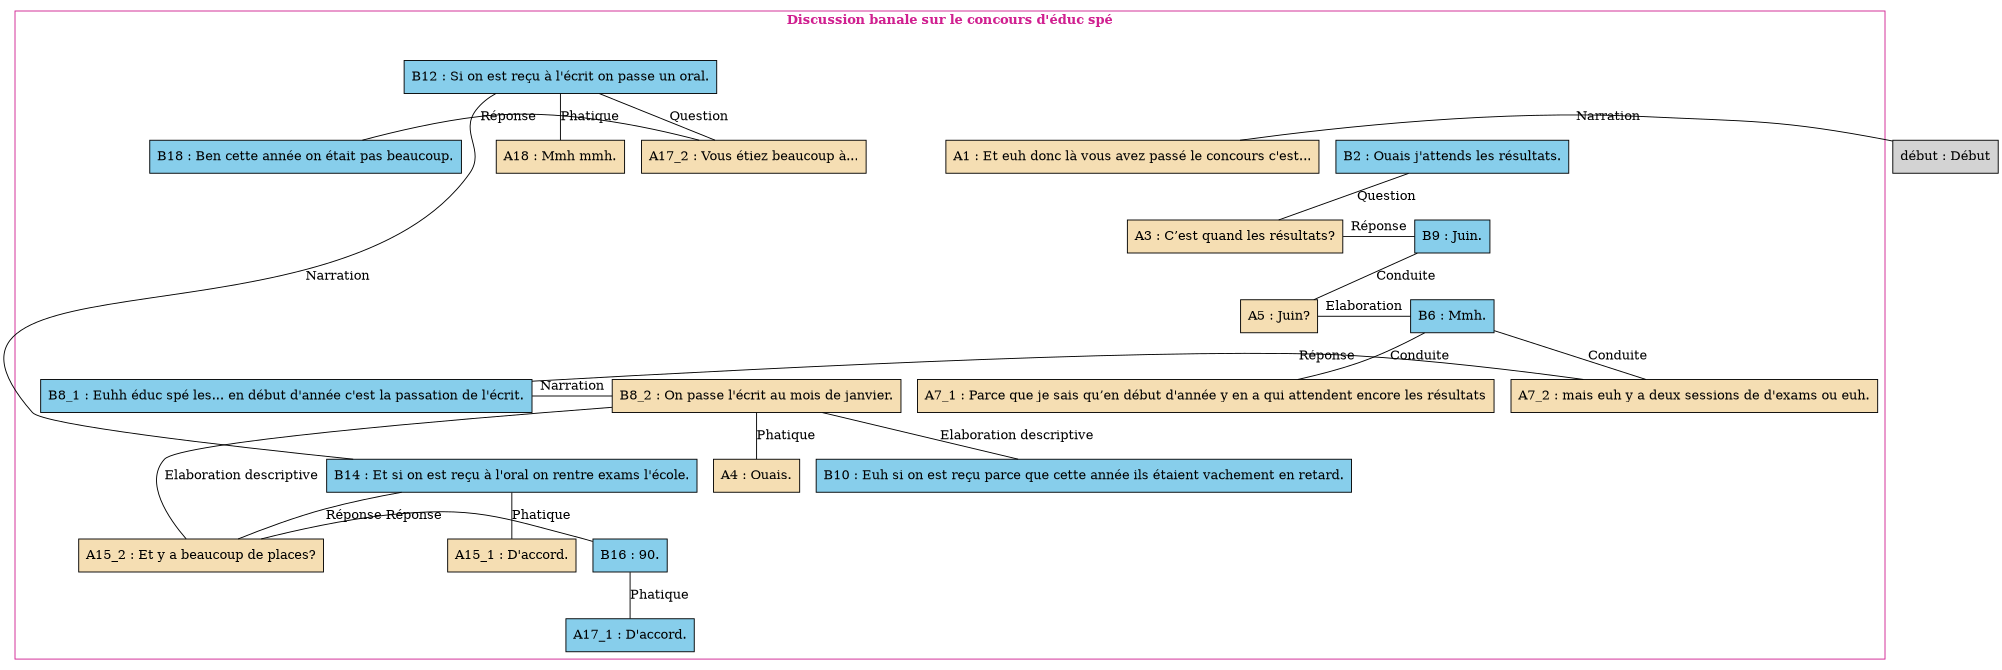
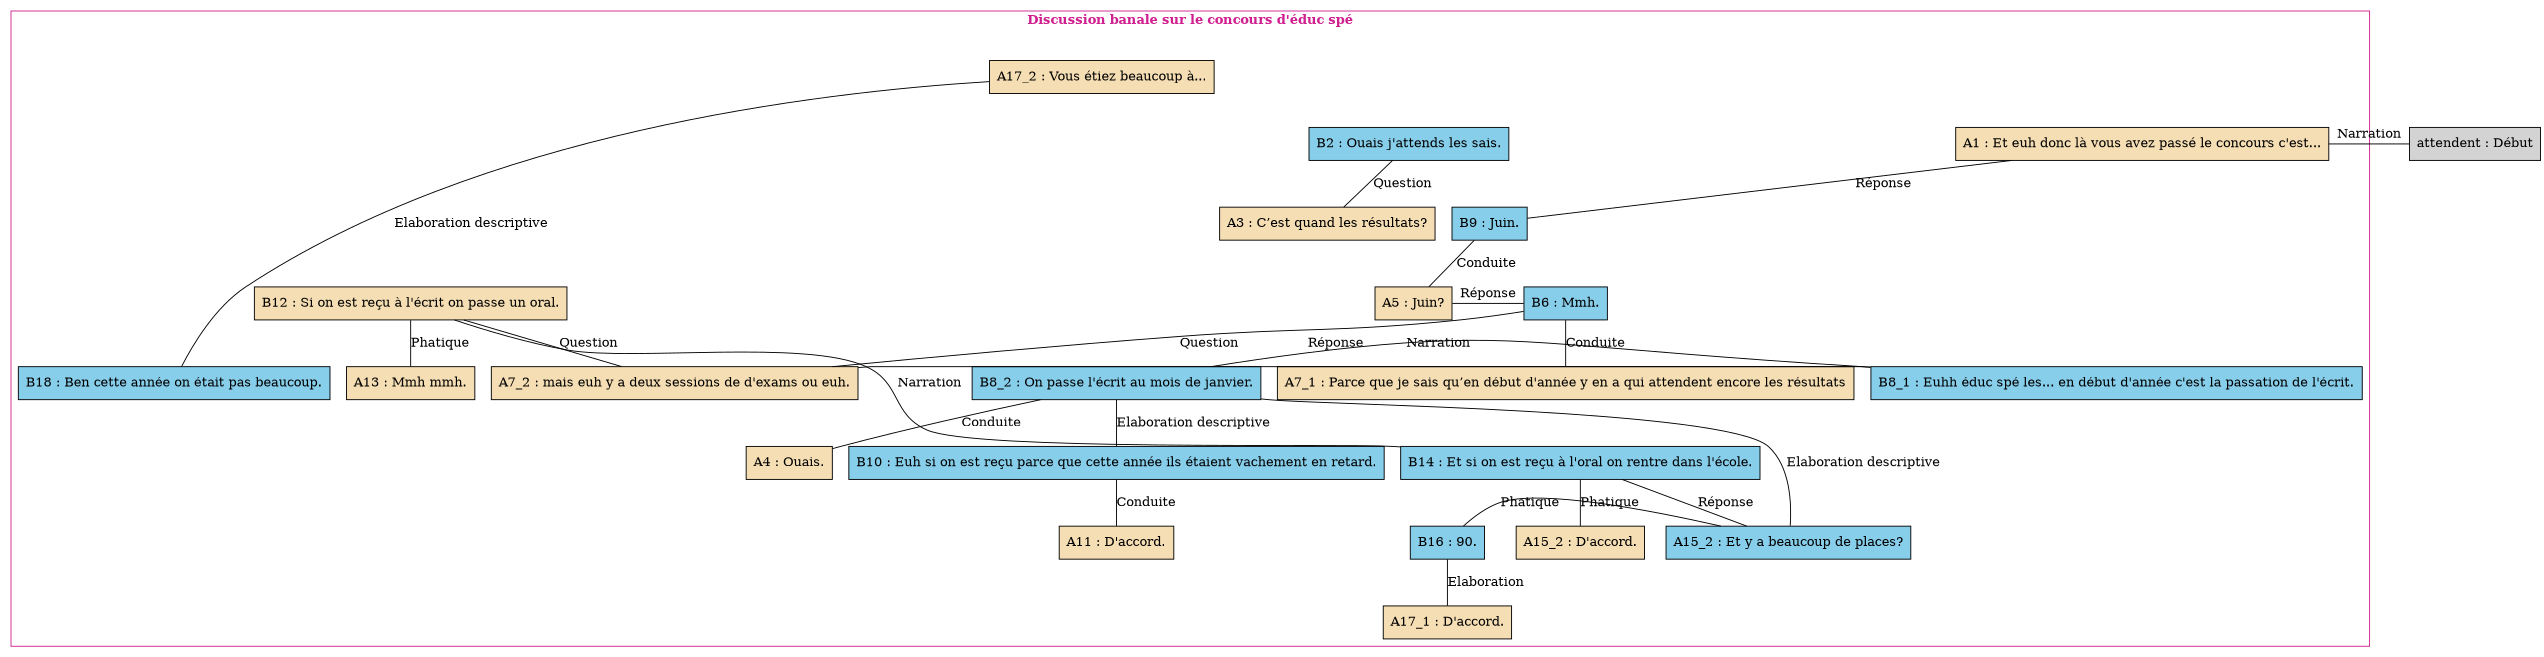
(560, 77) -> (411, 303)
(508, 117) -> (471, 224)
(657, 117) -> (543, 343)
(560, 157) -> (411, 383)
(1452, 157) -> (1409, 144)
(1946, 157) -> (2475, 144)
(1379, 236) -> (1769, 189)
(1364, 307) -> (1488, 294)
(1618, 356) -> (1209, 343)
(757, 396) -> (1116, 383)
(786, 436) -> (991, 423)
(512, 476) -> (1580, 463)
(414, 516) -> (1530, 503)
none -> (1116, 543)
(201, 556) -> (1788, 543)
(512, 556) -> (1580, 543)
(659, 595) -> (1486, 583)
(630, 635) -> (1447, 622)
